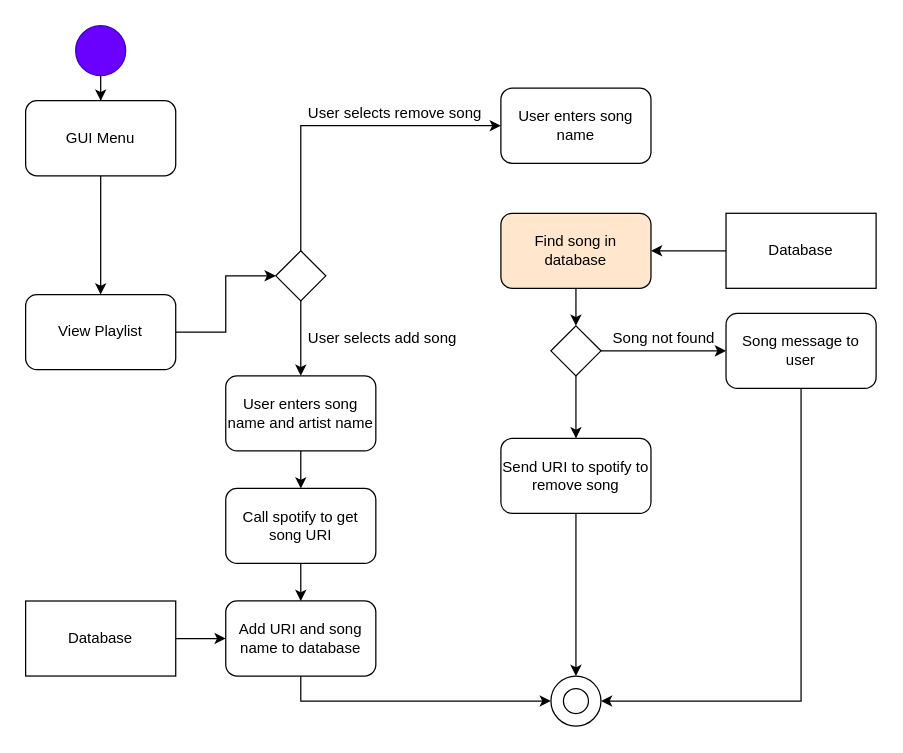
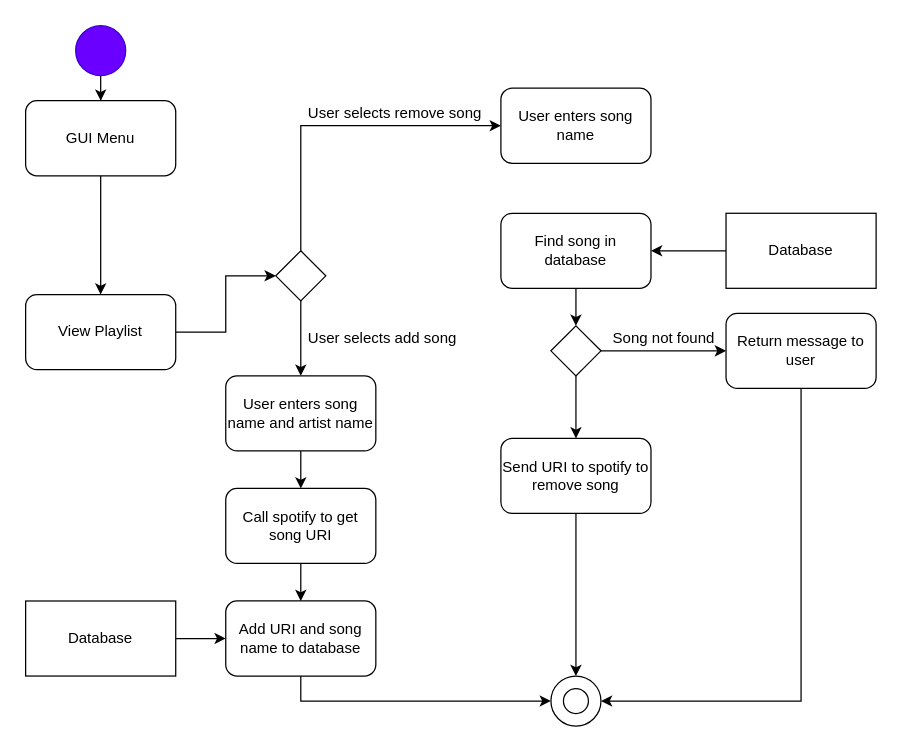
(576, 251) -> (576, 251)
(801, 351) -> (801, 351)
